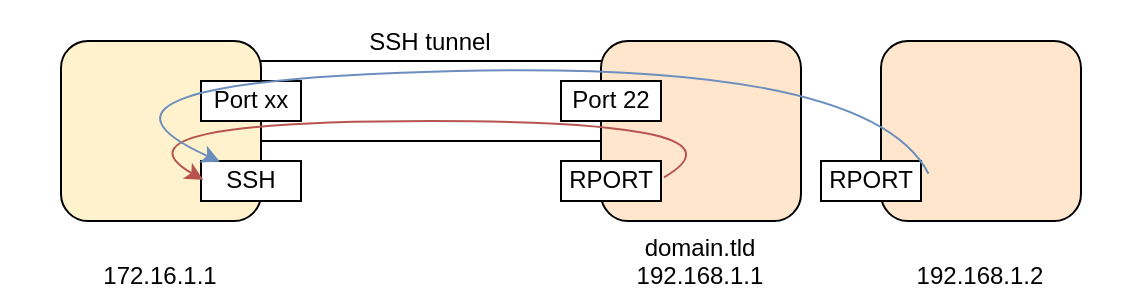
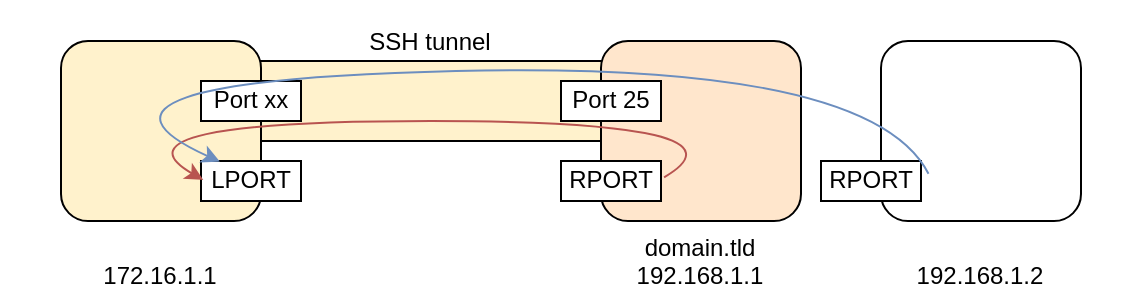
(431, 101) -> (431, 101)
(612, 101) -> (612, 101)
(981, 131) -> (981, 131)
(252, 181) -> (252, 181)
